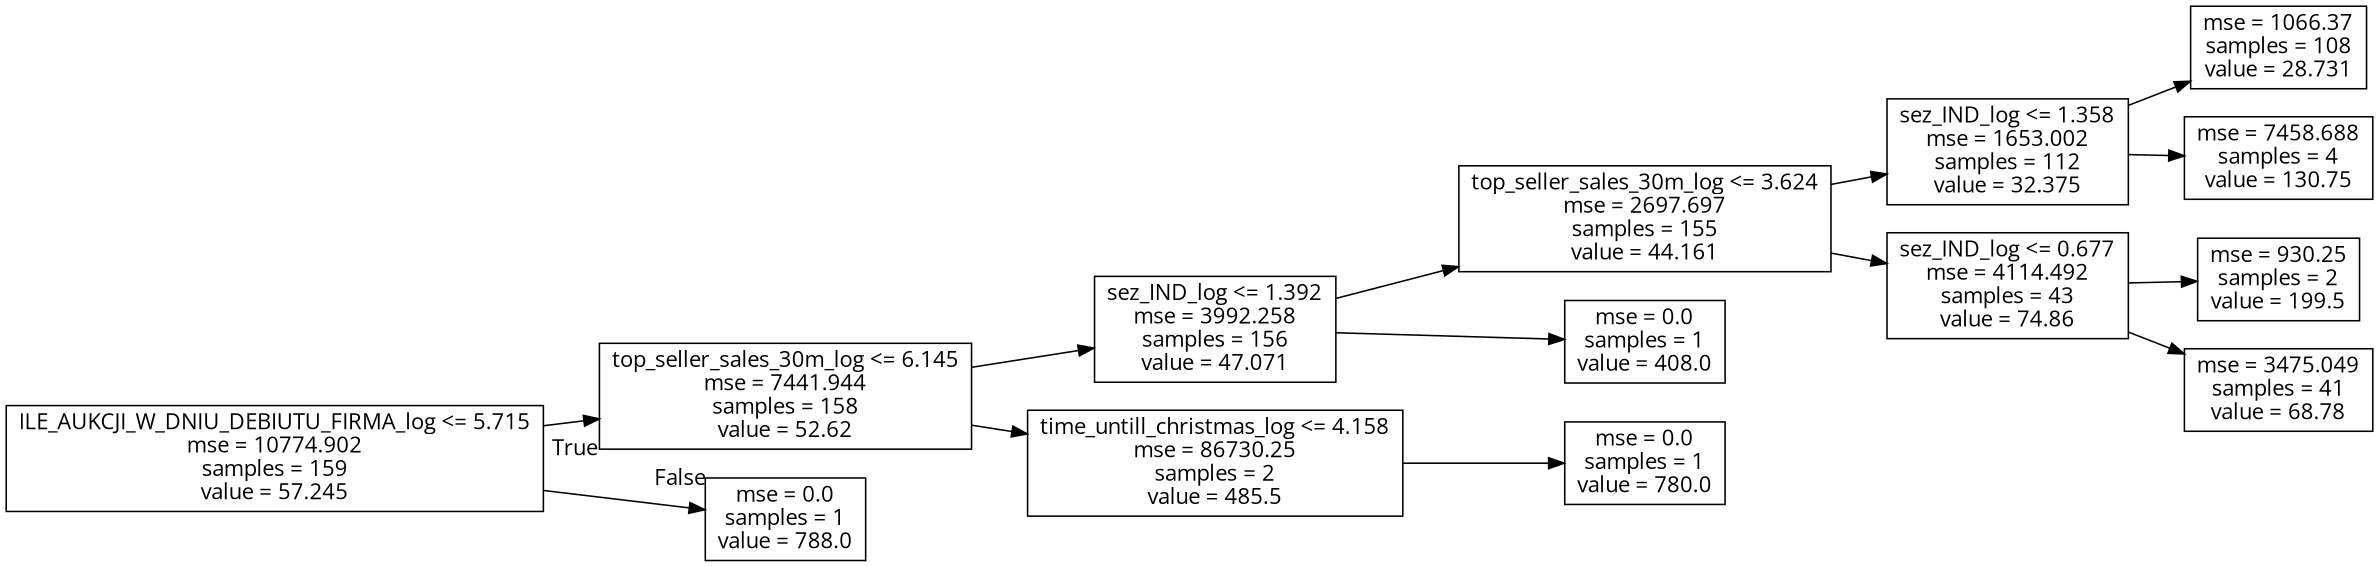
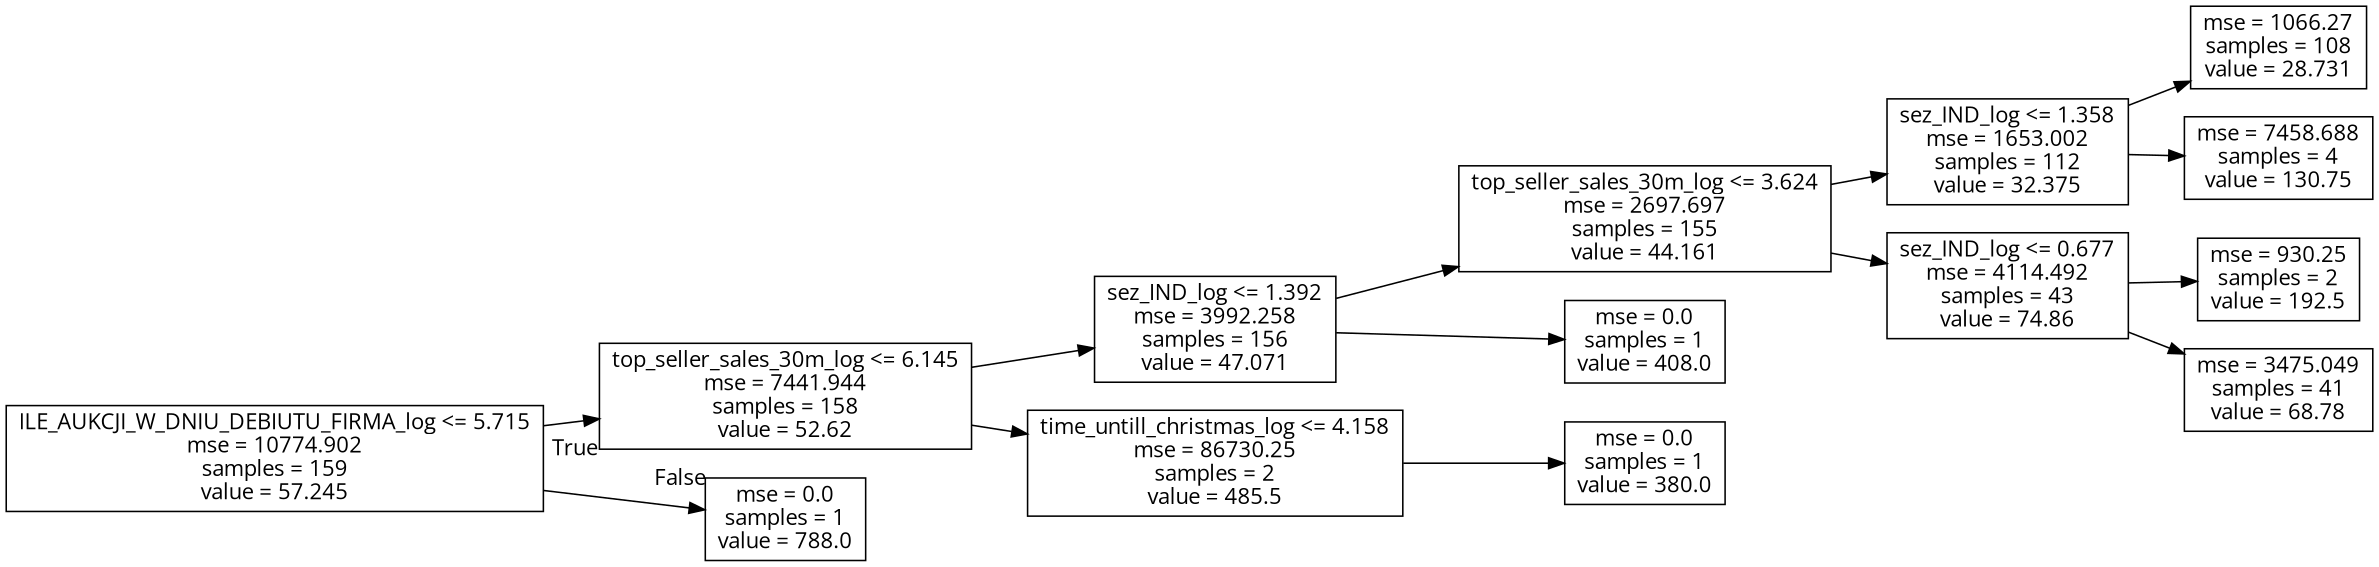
(2279, 47) -> (2279, 47)
(2279, 279) -> (2279, 279)
(1645, 463) -> (1645, 463)
